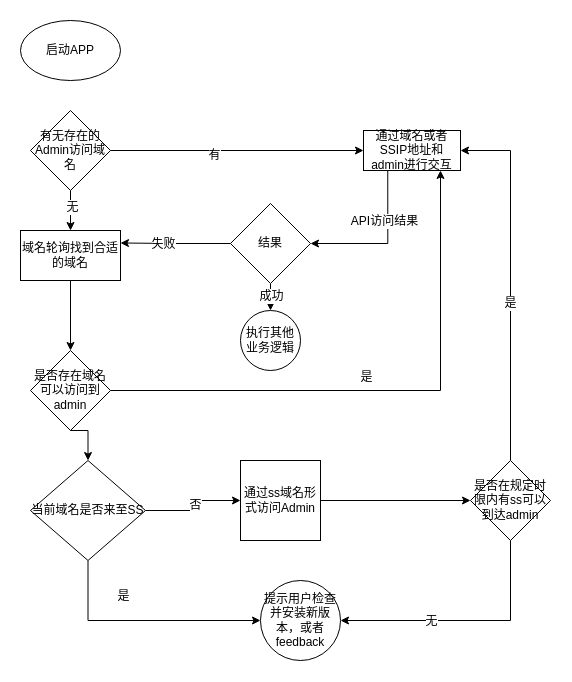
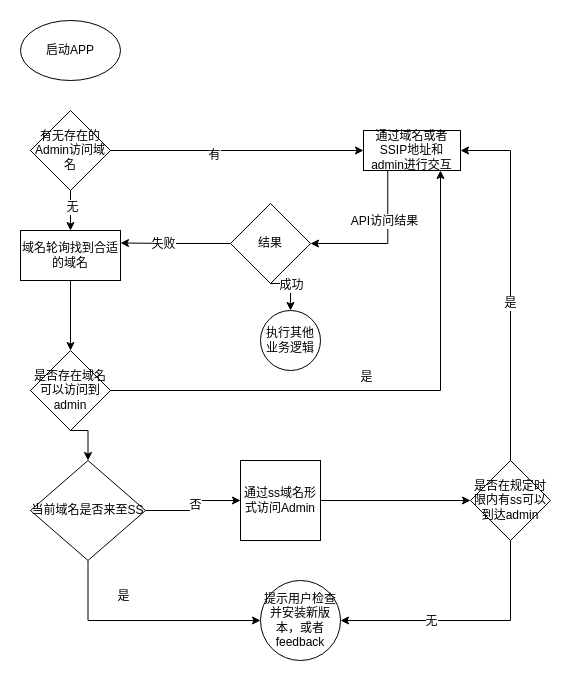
(271, 341) -> (291, 341)
